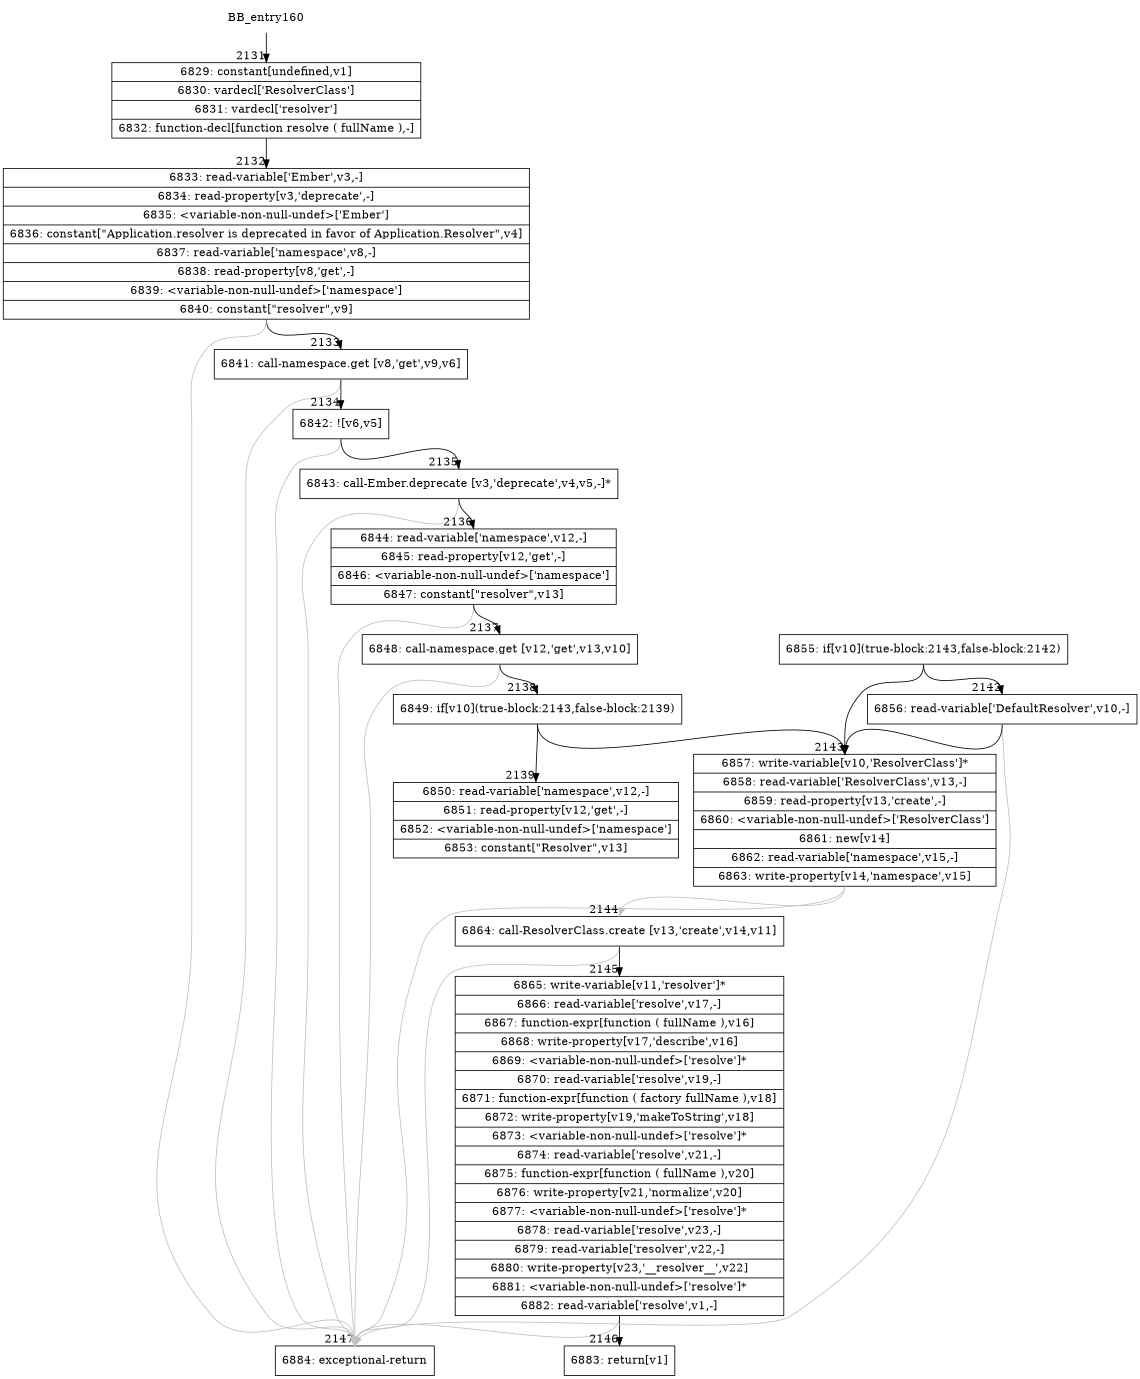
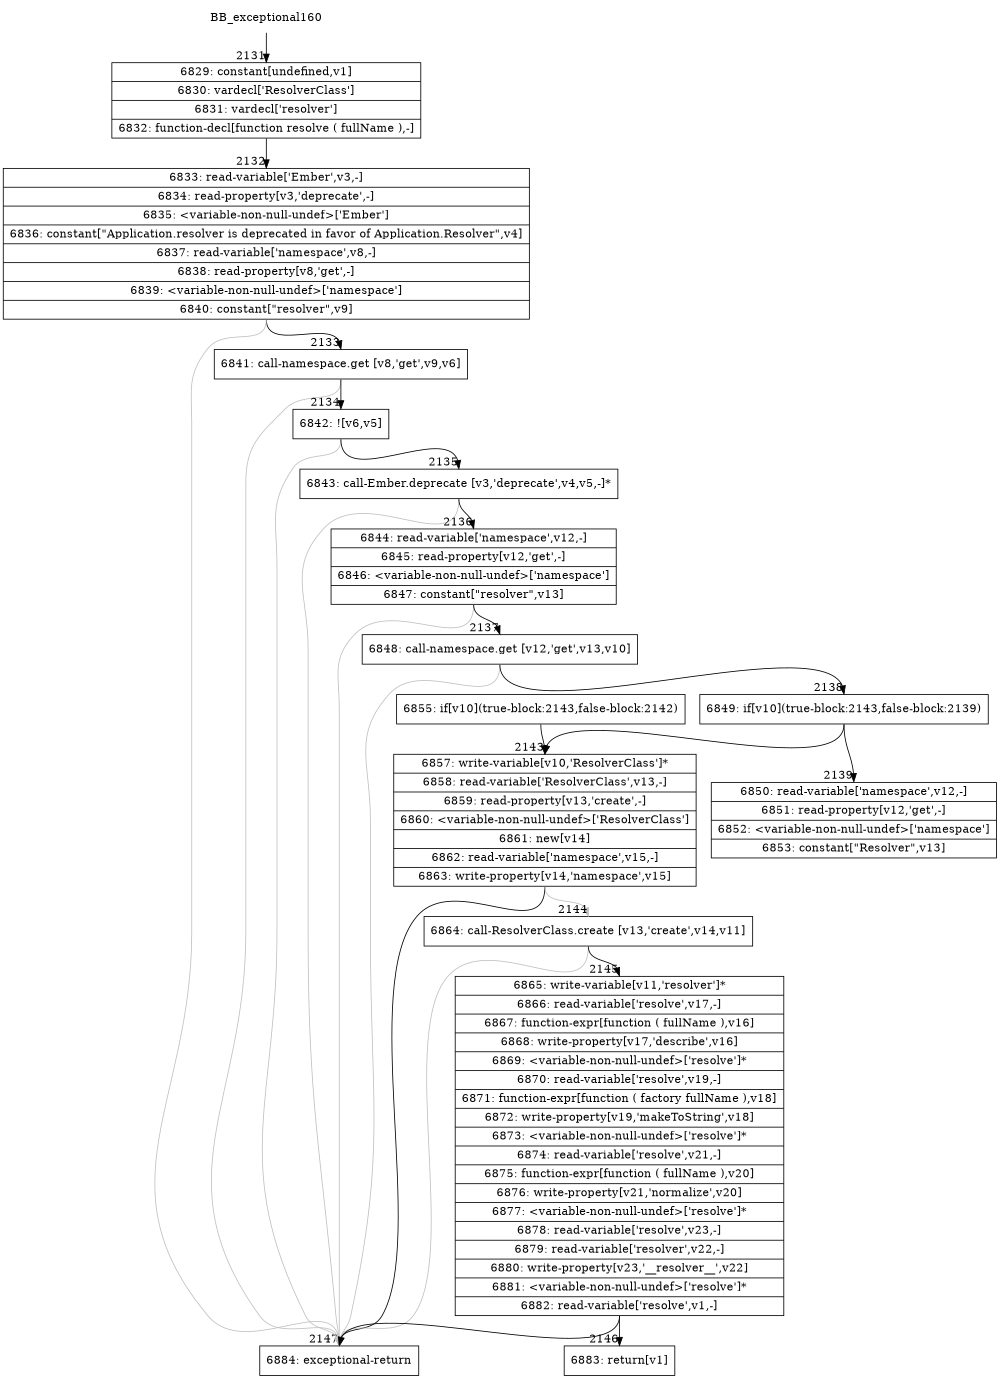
(266, 18) -> (266, 18)
(1002, 709) -> none
(430, 931) -> (393, 1065)
(491, 1331) -> (483, 1331)
